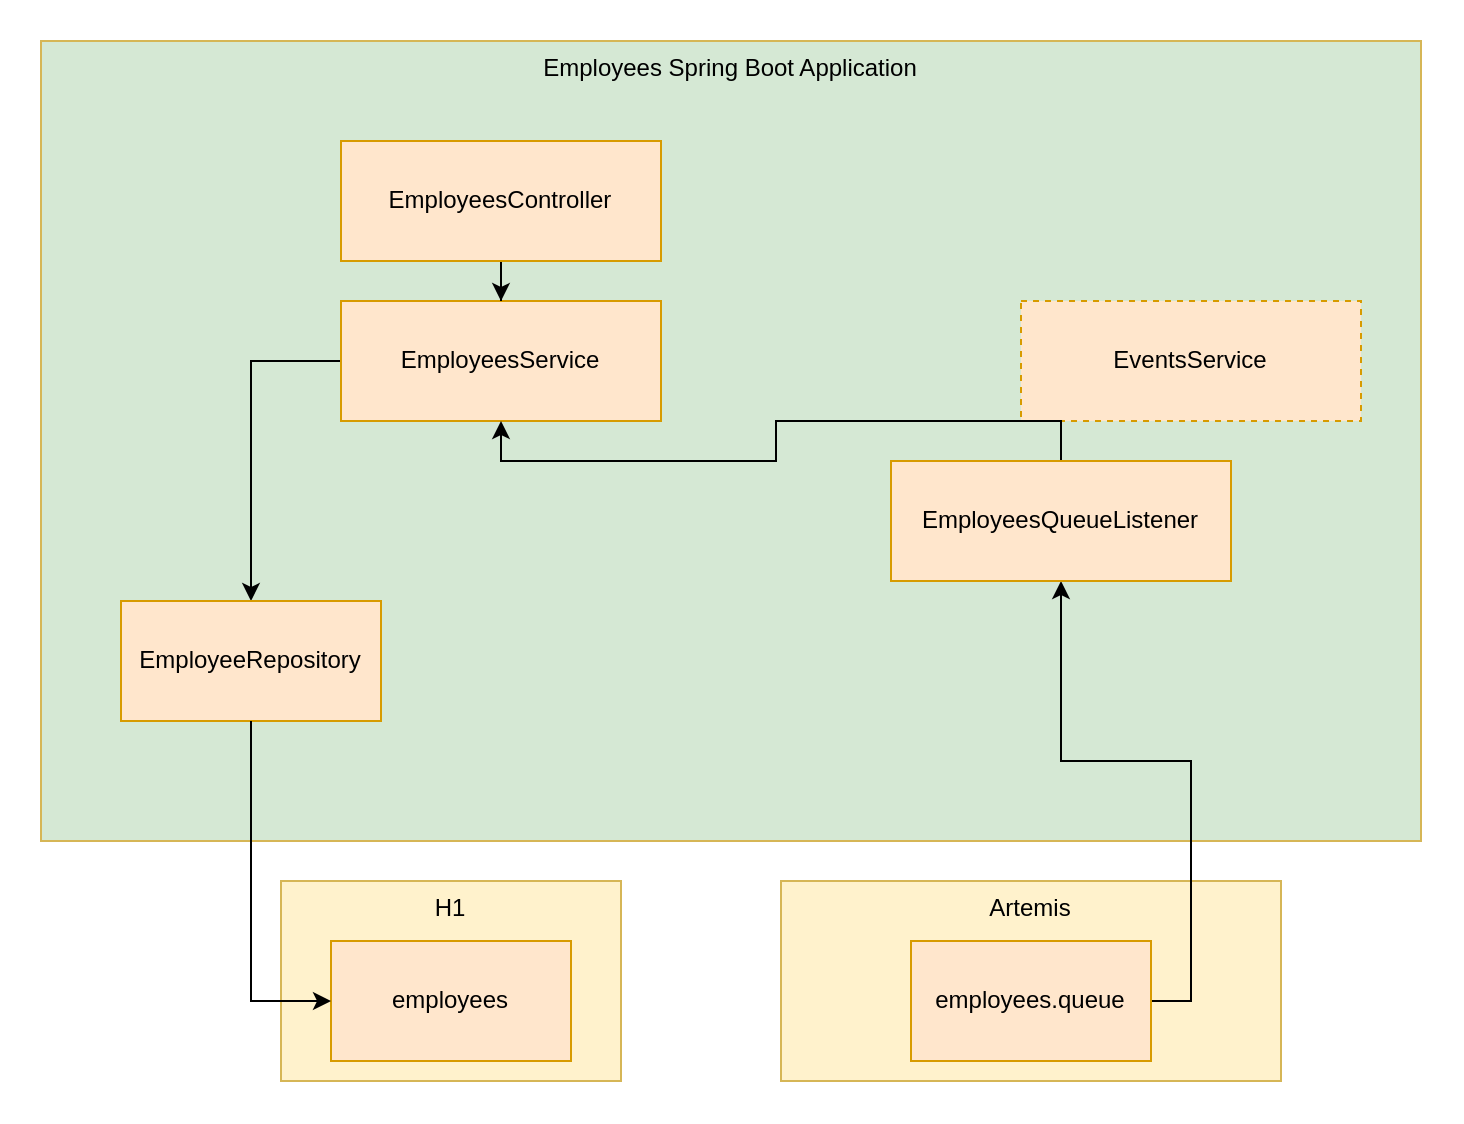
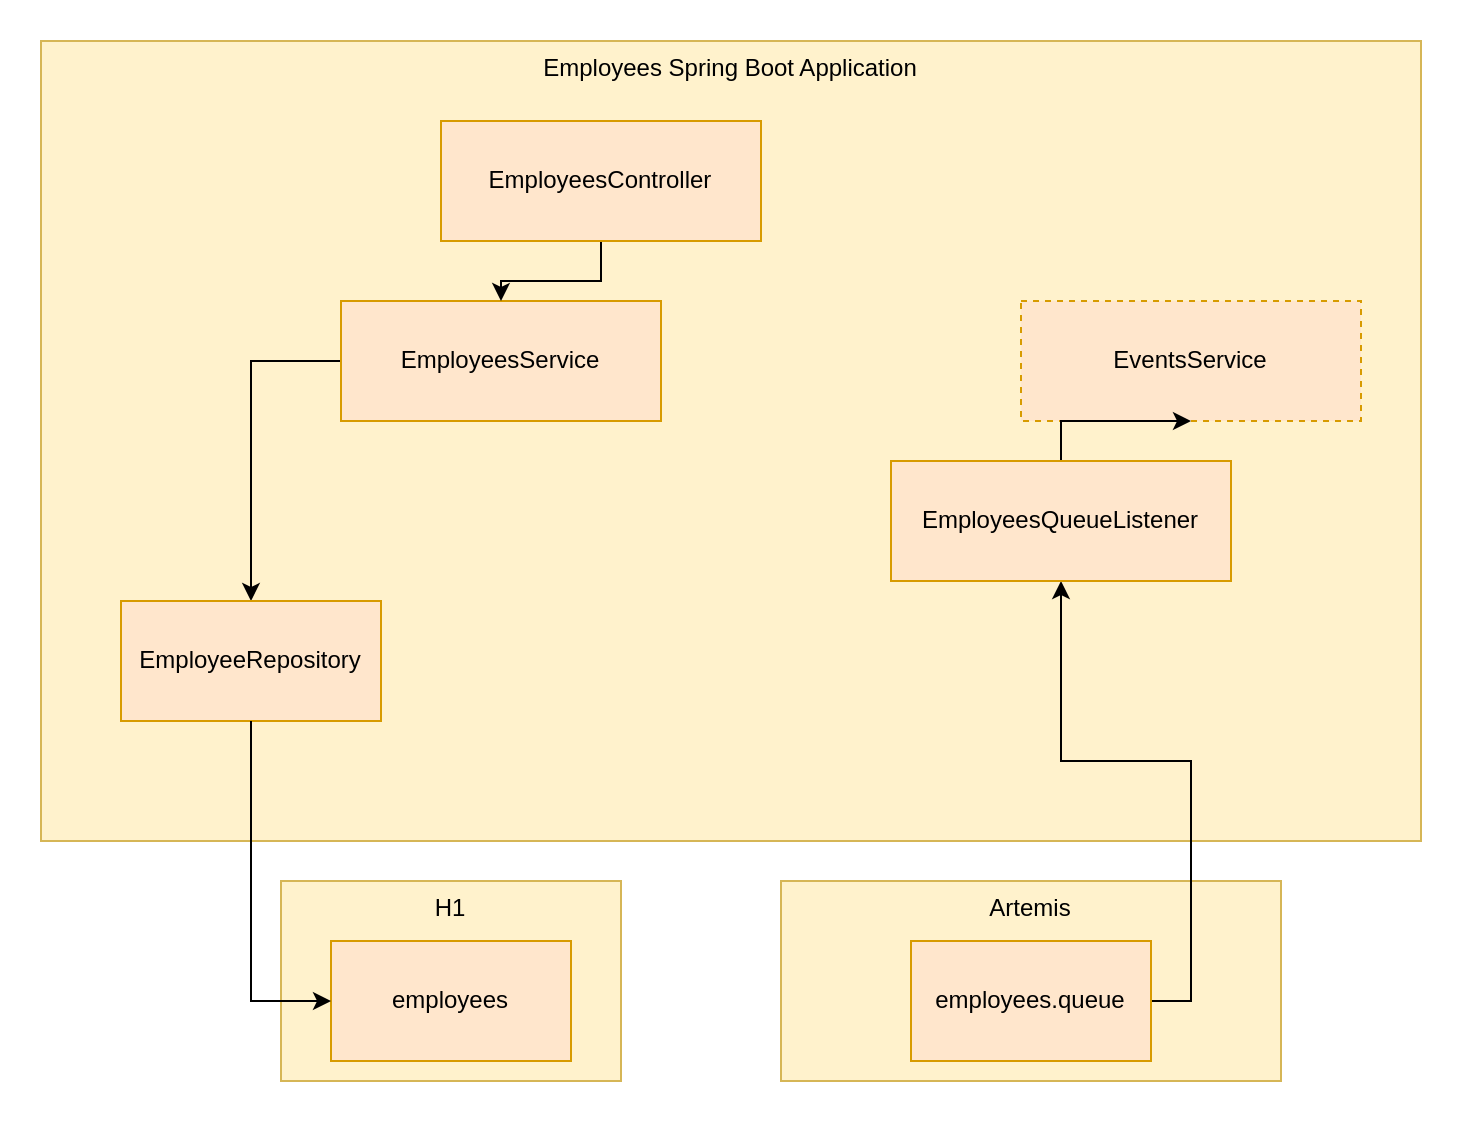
(501, 201) -> (601, 181)
(731, 441) -> (731, 441)
(776, 448) -> (1118, 421)
